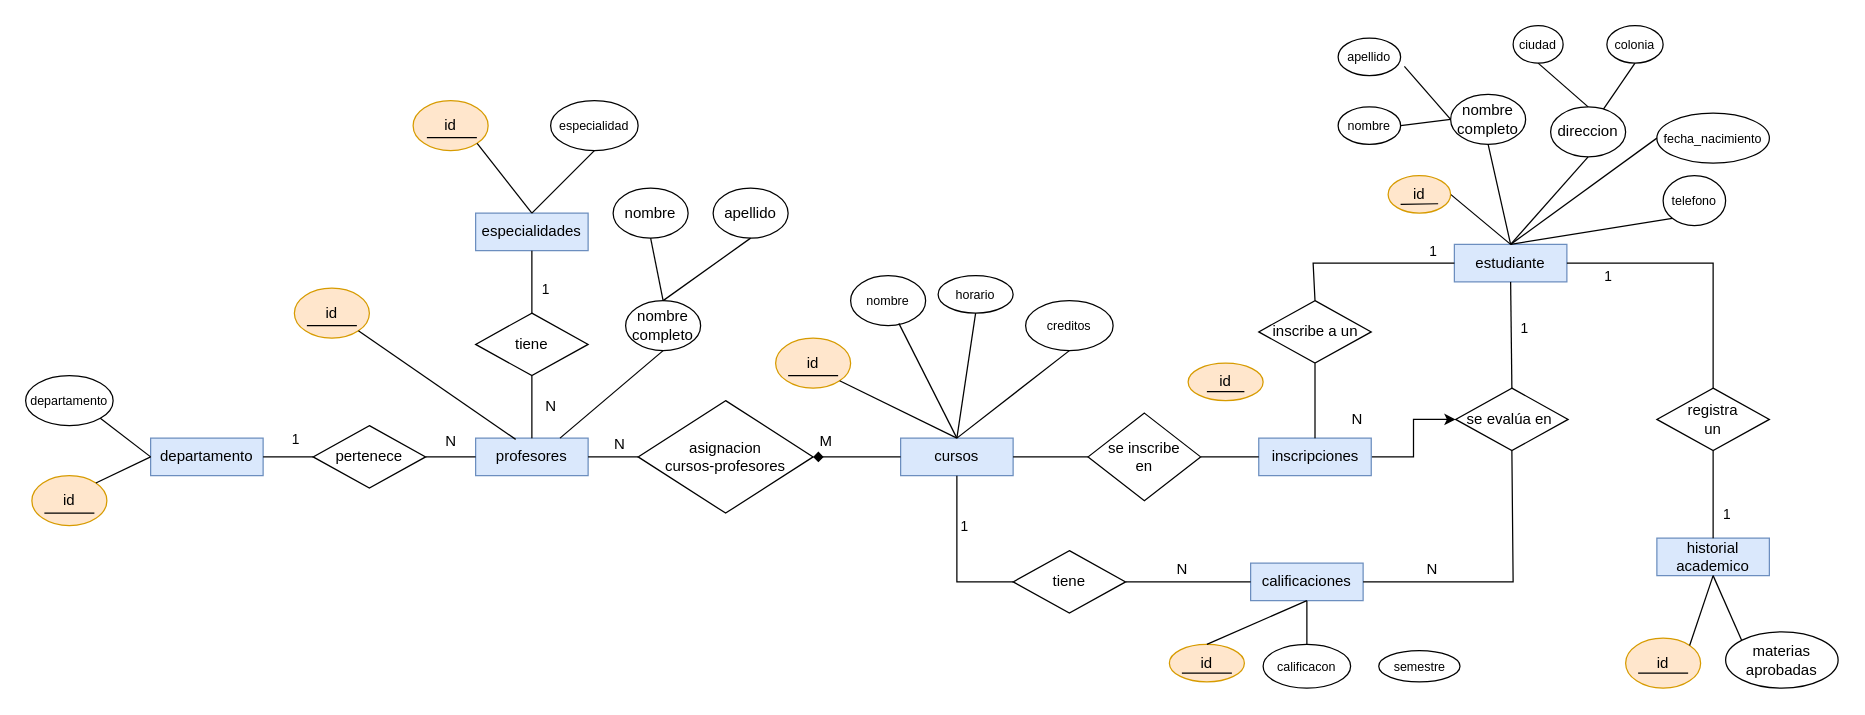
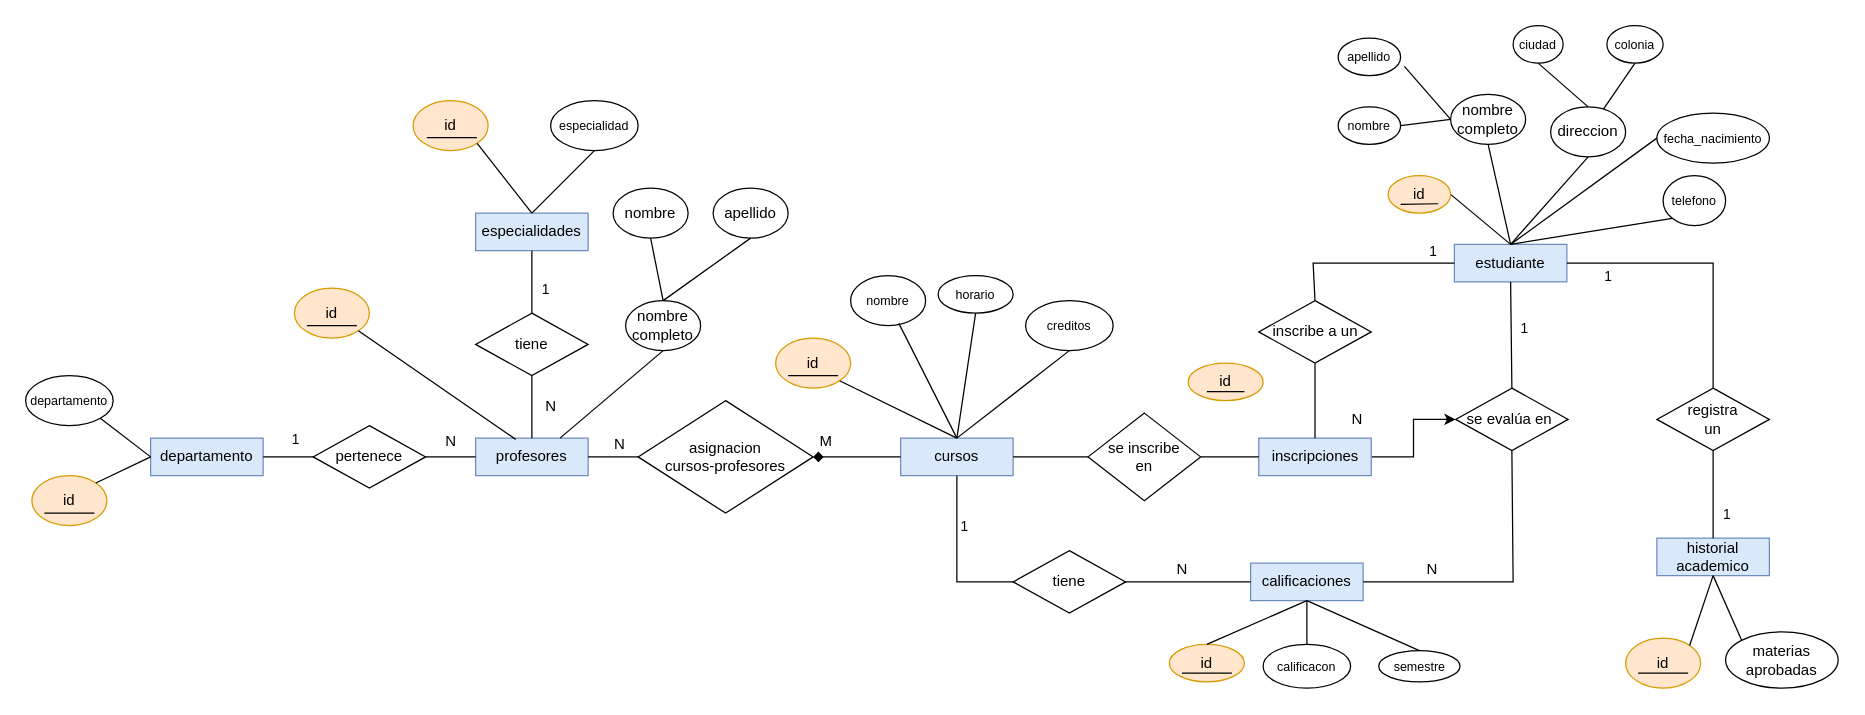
none -> (1364, 626)
